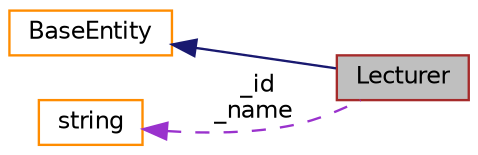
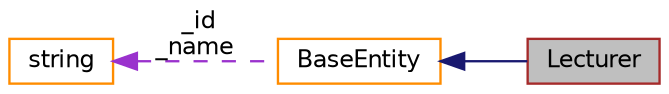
(266, 129) -> (207, 61)
